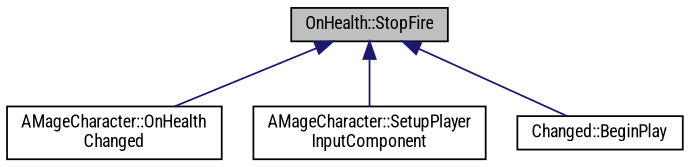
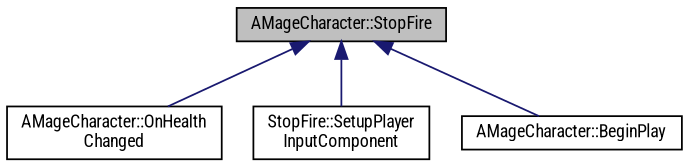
(370, 25) -> (341, 25)
(370, 133) -> (341, 133)
(600, 133) -> (572, 133)
